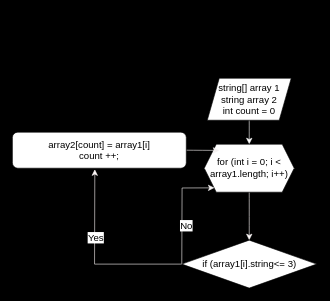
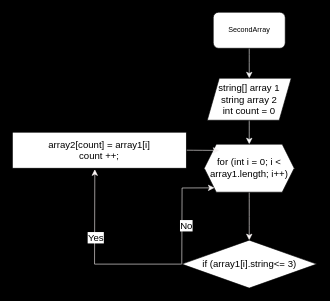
none -> (249, 30)
none -> (249, 71)
(99, 150) -> (99, 150)
